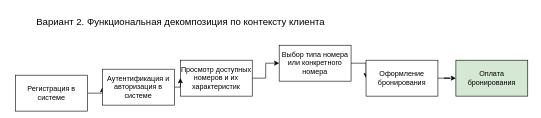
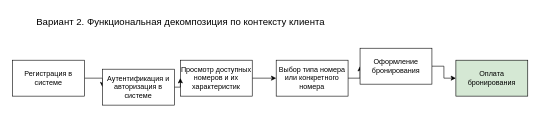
(315, 63) -> (312, 78)
(402, 78) -> (396, 66)
(51, 93) -> (48, 78)
